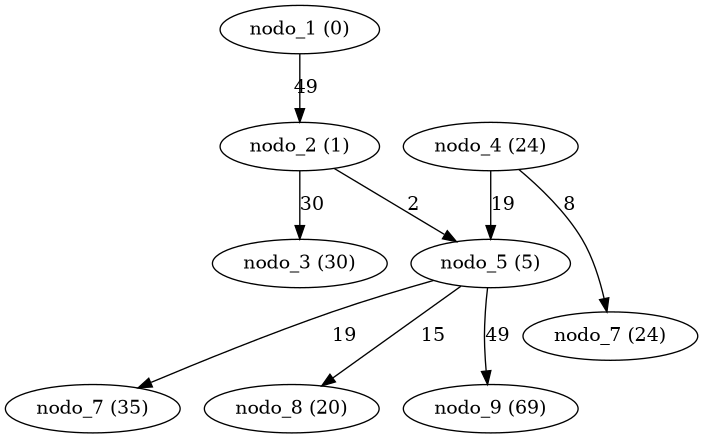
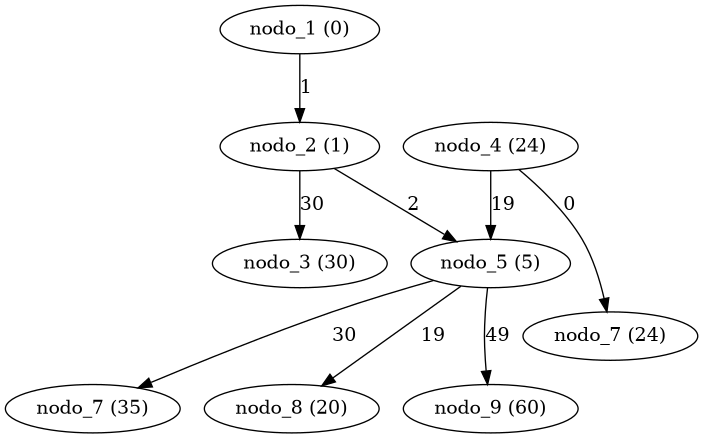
(307, 88) -> (307, 88)
(570, 205) -> (570, 205)
(345, 336) -> (345, 336)
(434, 336) -> (434, 336)
(491, 409) -> (491, 409)
